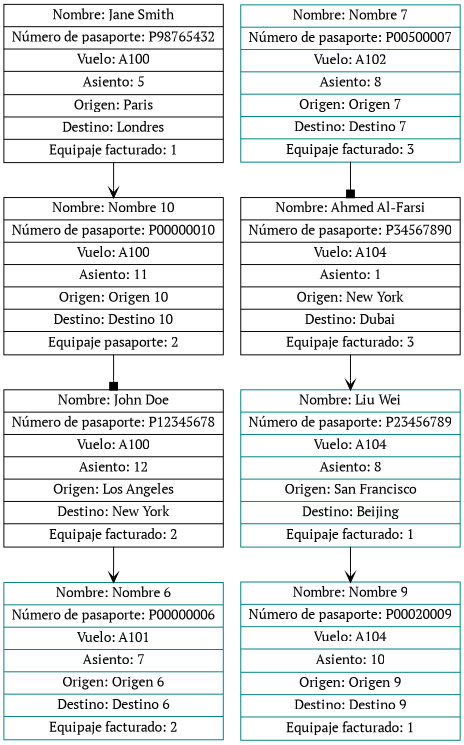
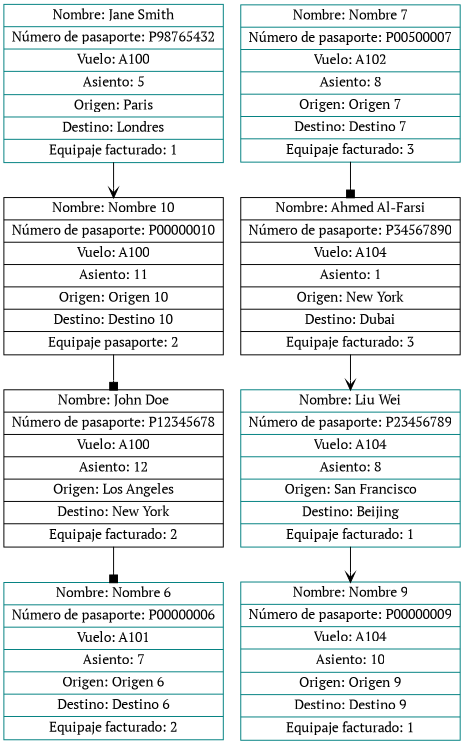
(114, 83) -> (114, 83)
(114, 560) -> (114, 560)
(350, 615) -> (350, 615)
